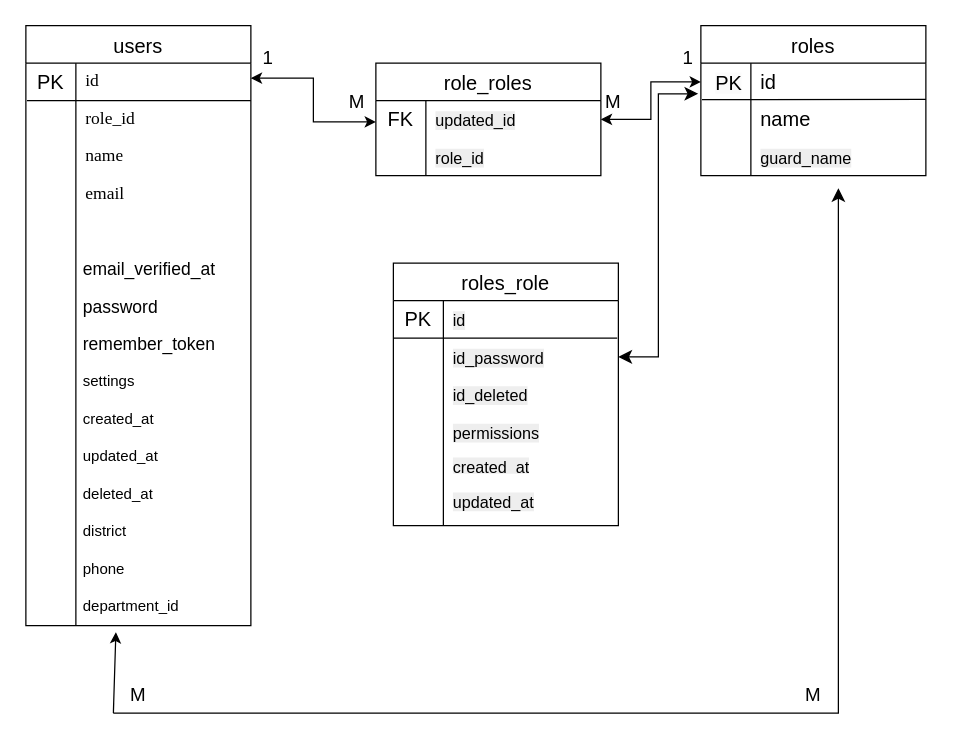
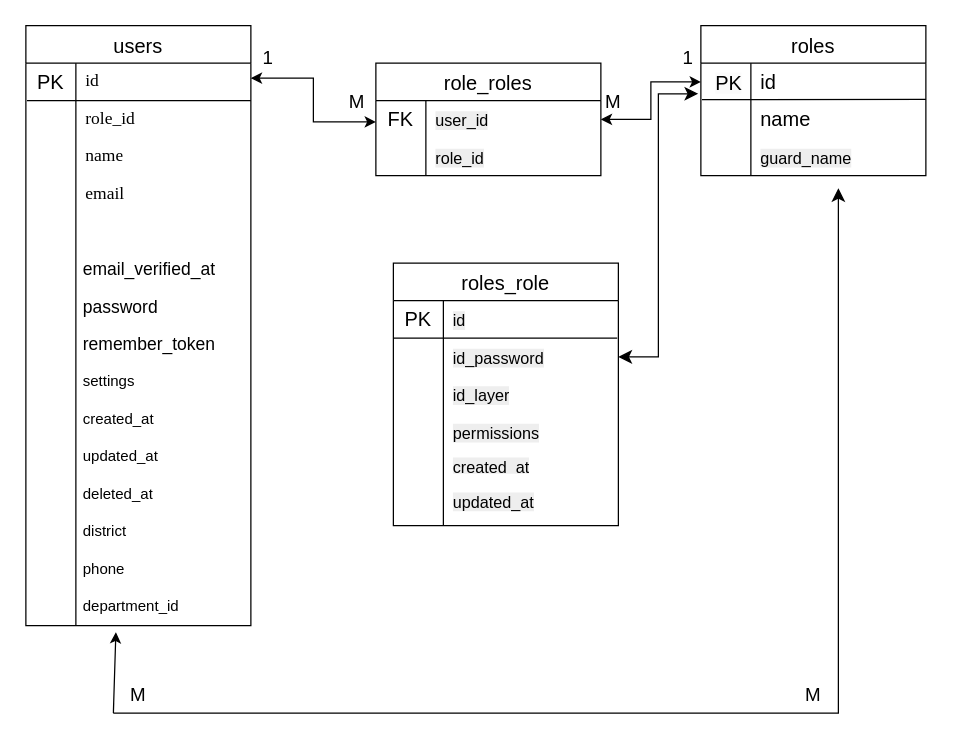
(489, 119) -> (472, 119)
(504, 394) -> (493, 394)
